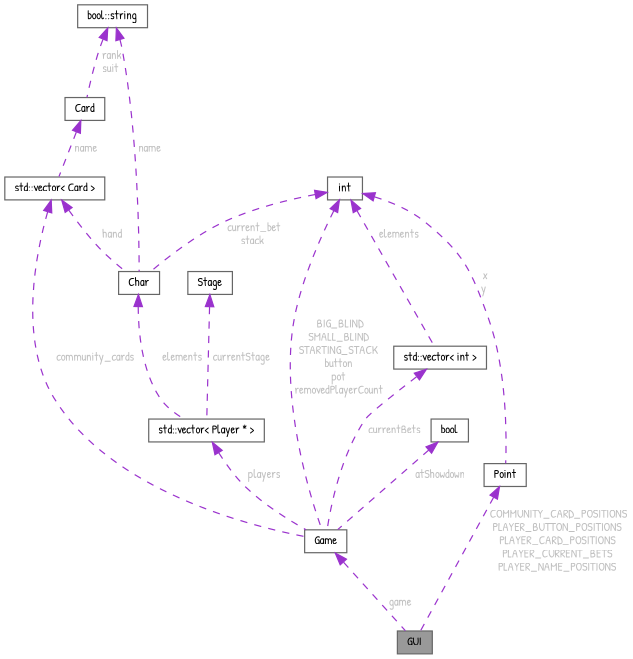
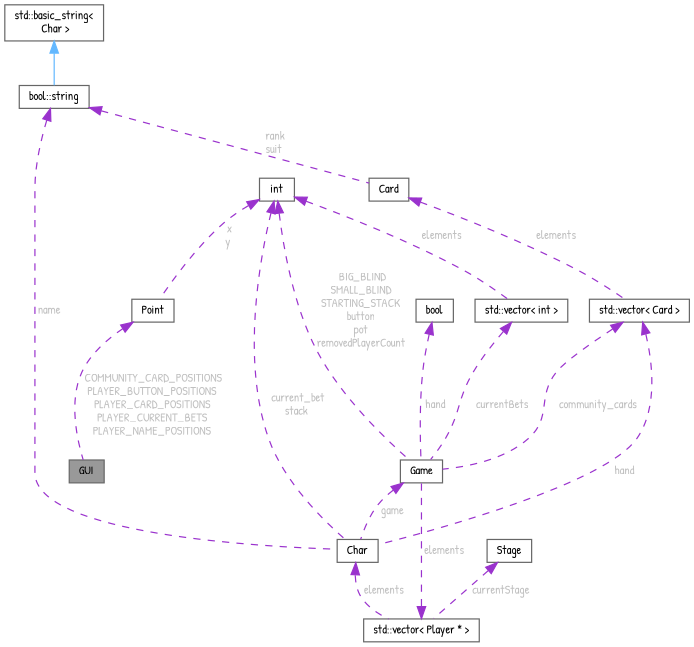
none -> (54, 23)
(85, 149) -> (555, 236)
(263, 475) -> (443, 551)
(439, 475) -> (434, 405)
(374, 596) -> (373, 512)
